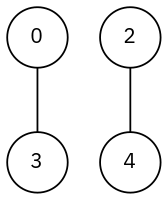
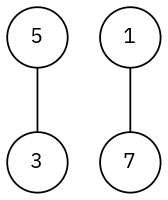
(37, 37) -> (37, 37)
(130, 37) -> (130, 37)
(130, 162) -> (130, 162)
